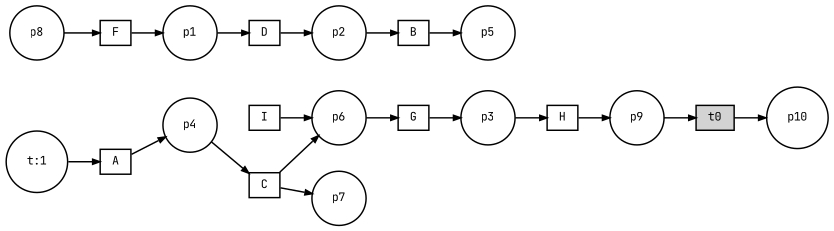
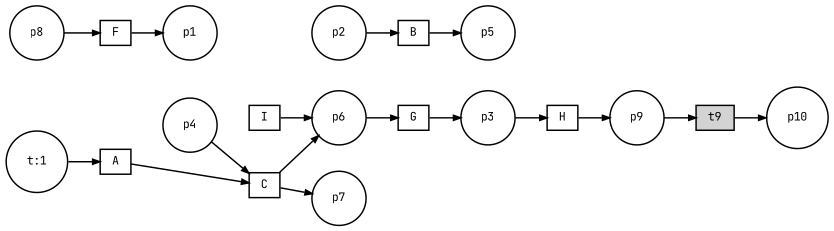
(265, 33) -> none
(715, 118) -> (715, 118)
(145, 147) -> (186, 173)
